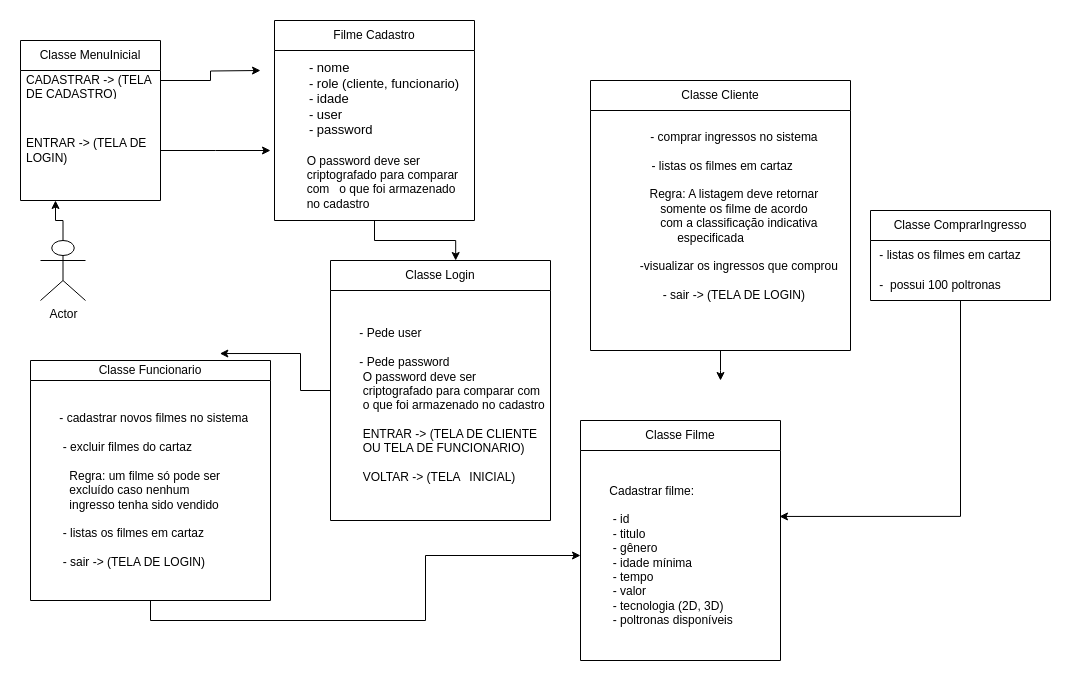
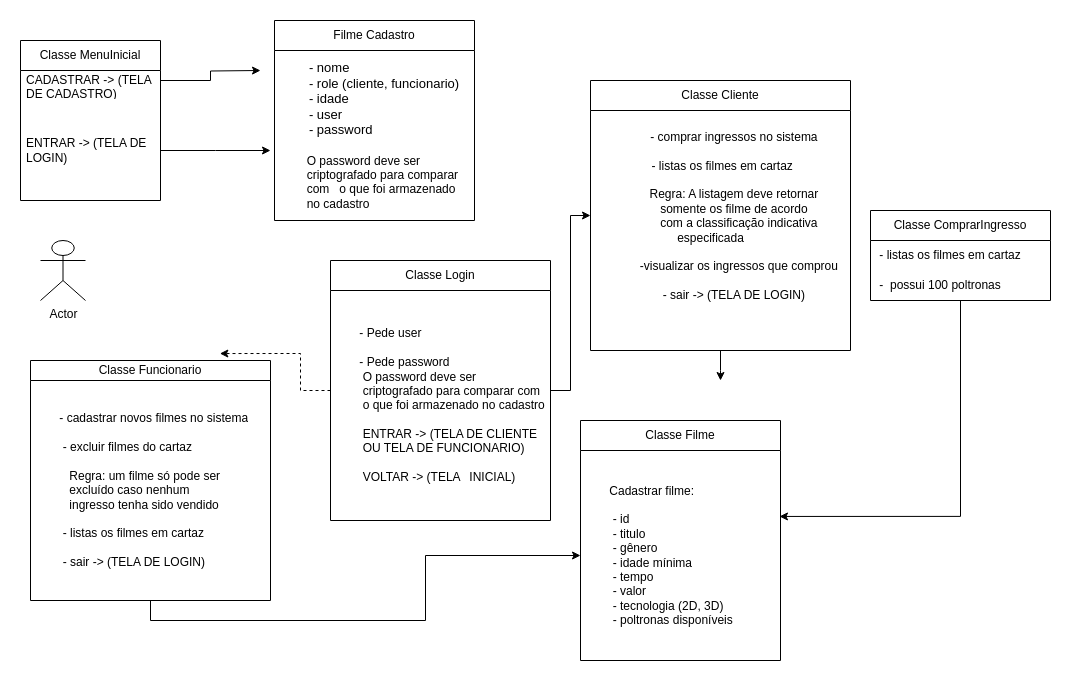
(63, 221) -> none
(412, 241) -> none
none -> (571, 307)
(297, 354) -> (297, 354)
